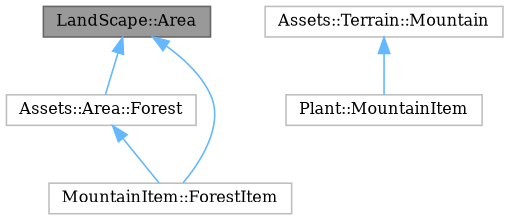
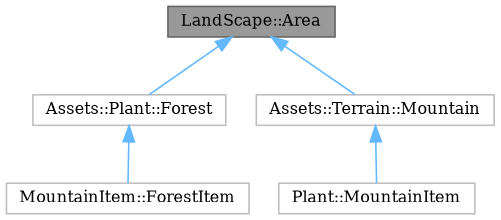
(214, 109) -> (320, 70)
(101, 110) -> (129, 110)
